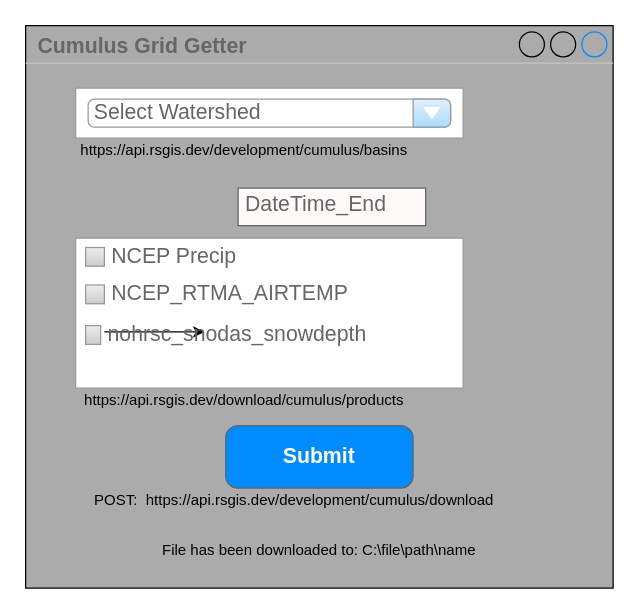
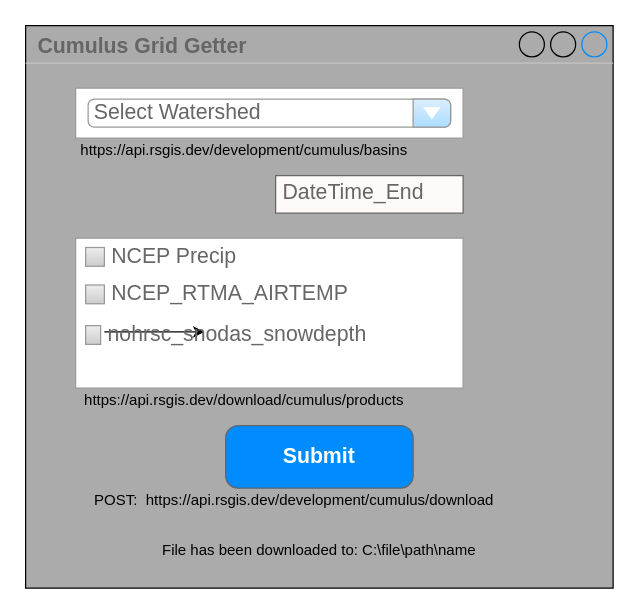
(332, 207) -> (369, 194)
